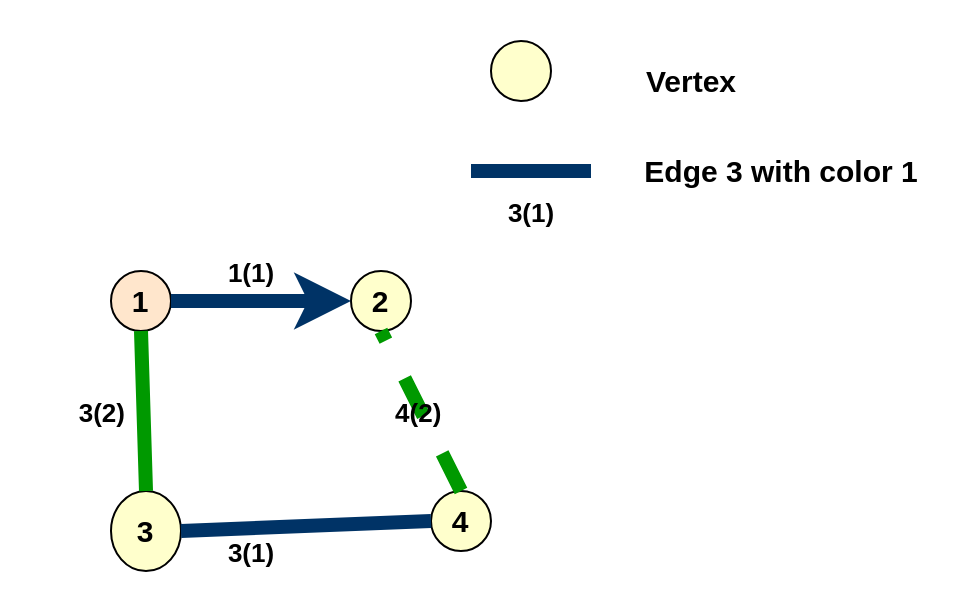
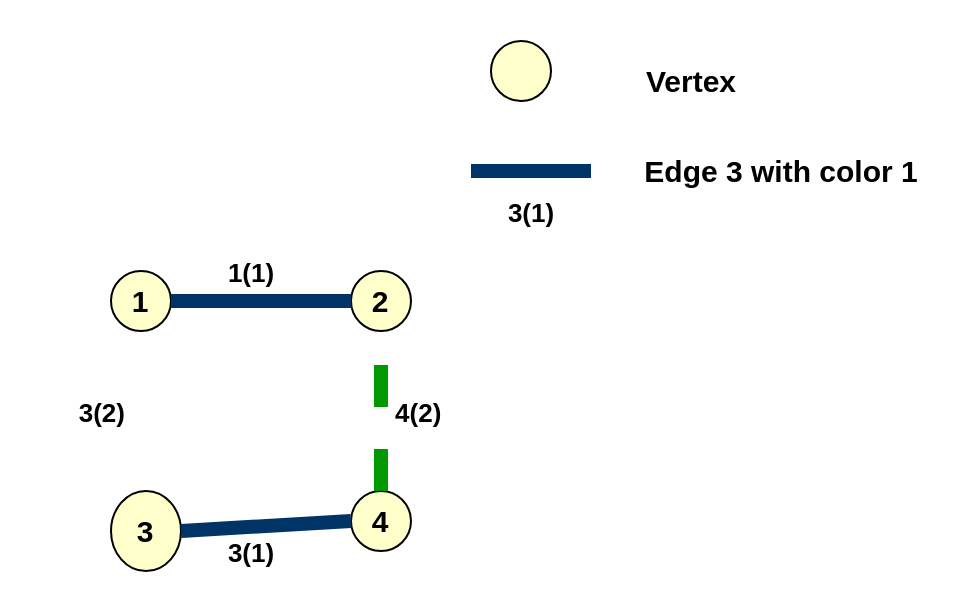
(141, 301) -> (141, 301)
(171, 301) -> (347, 301)
(144, 411) -> none
(461, 521) -> (381, 521)
